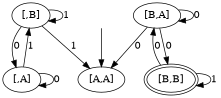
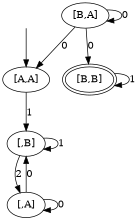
(63, 45) -> (26, 108)
(17, 46) -> (19, 174)
(31, 46) -> (30, 174)
(154, 51) -> none
